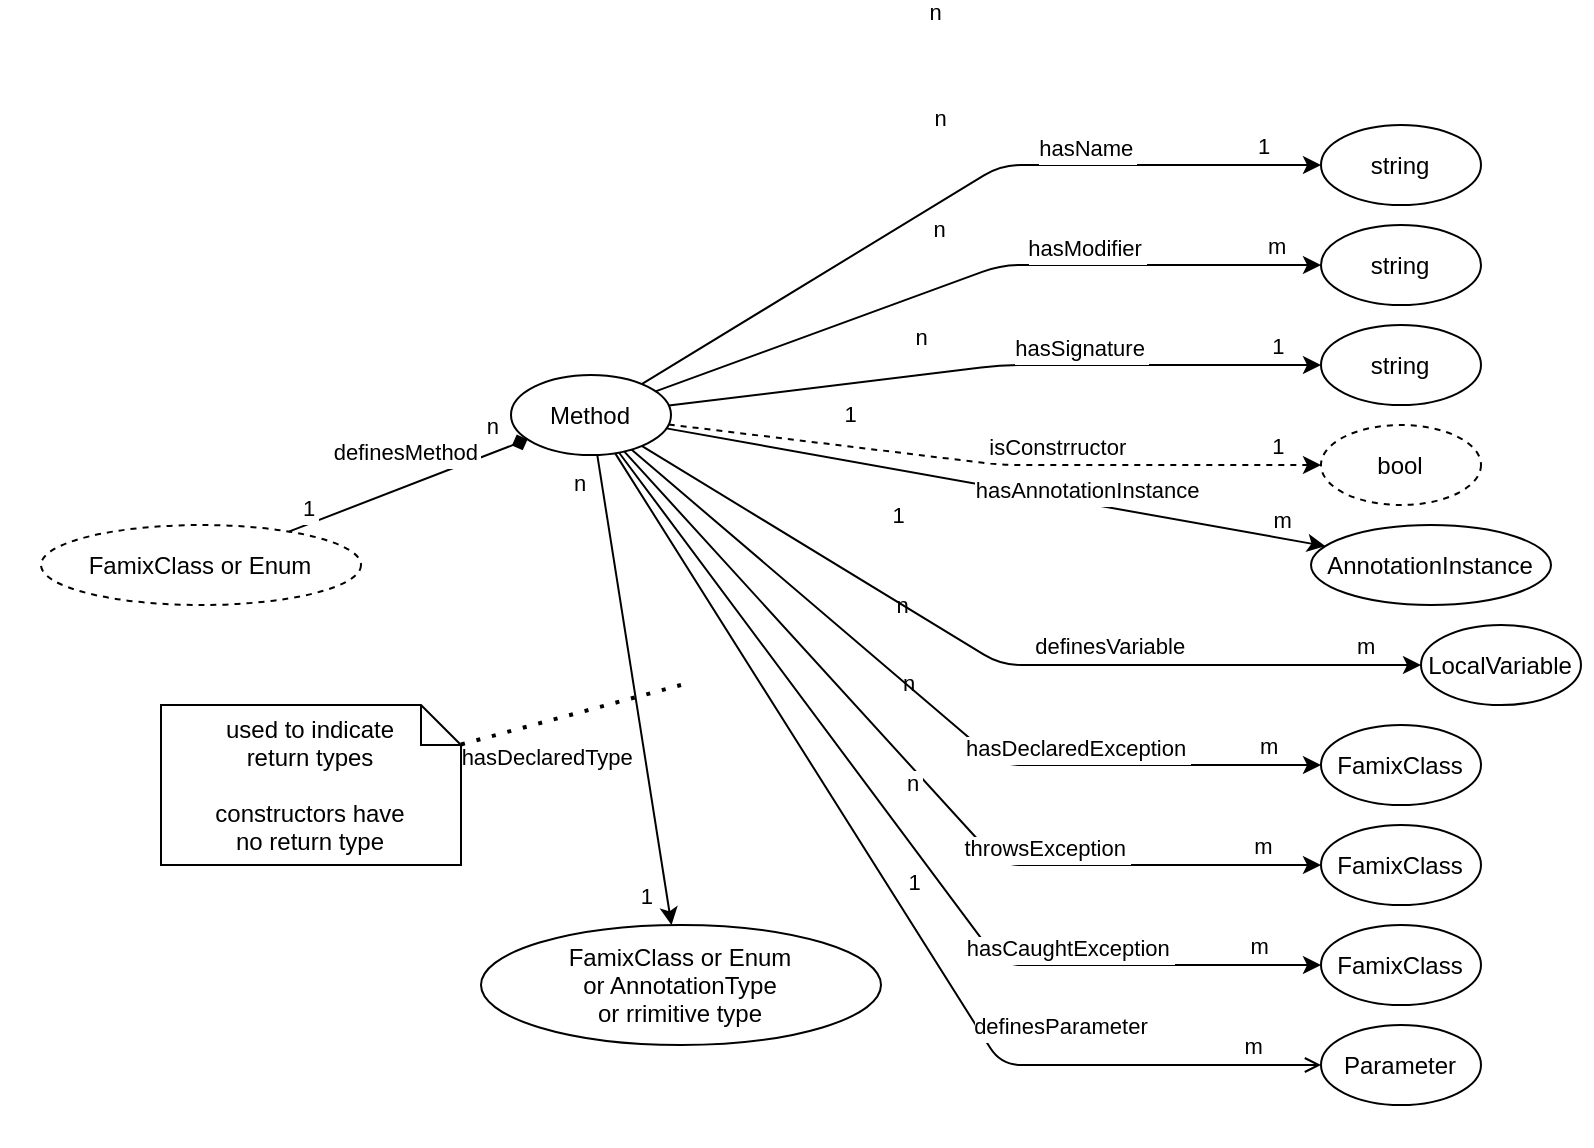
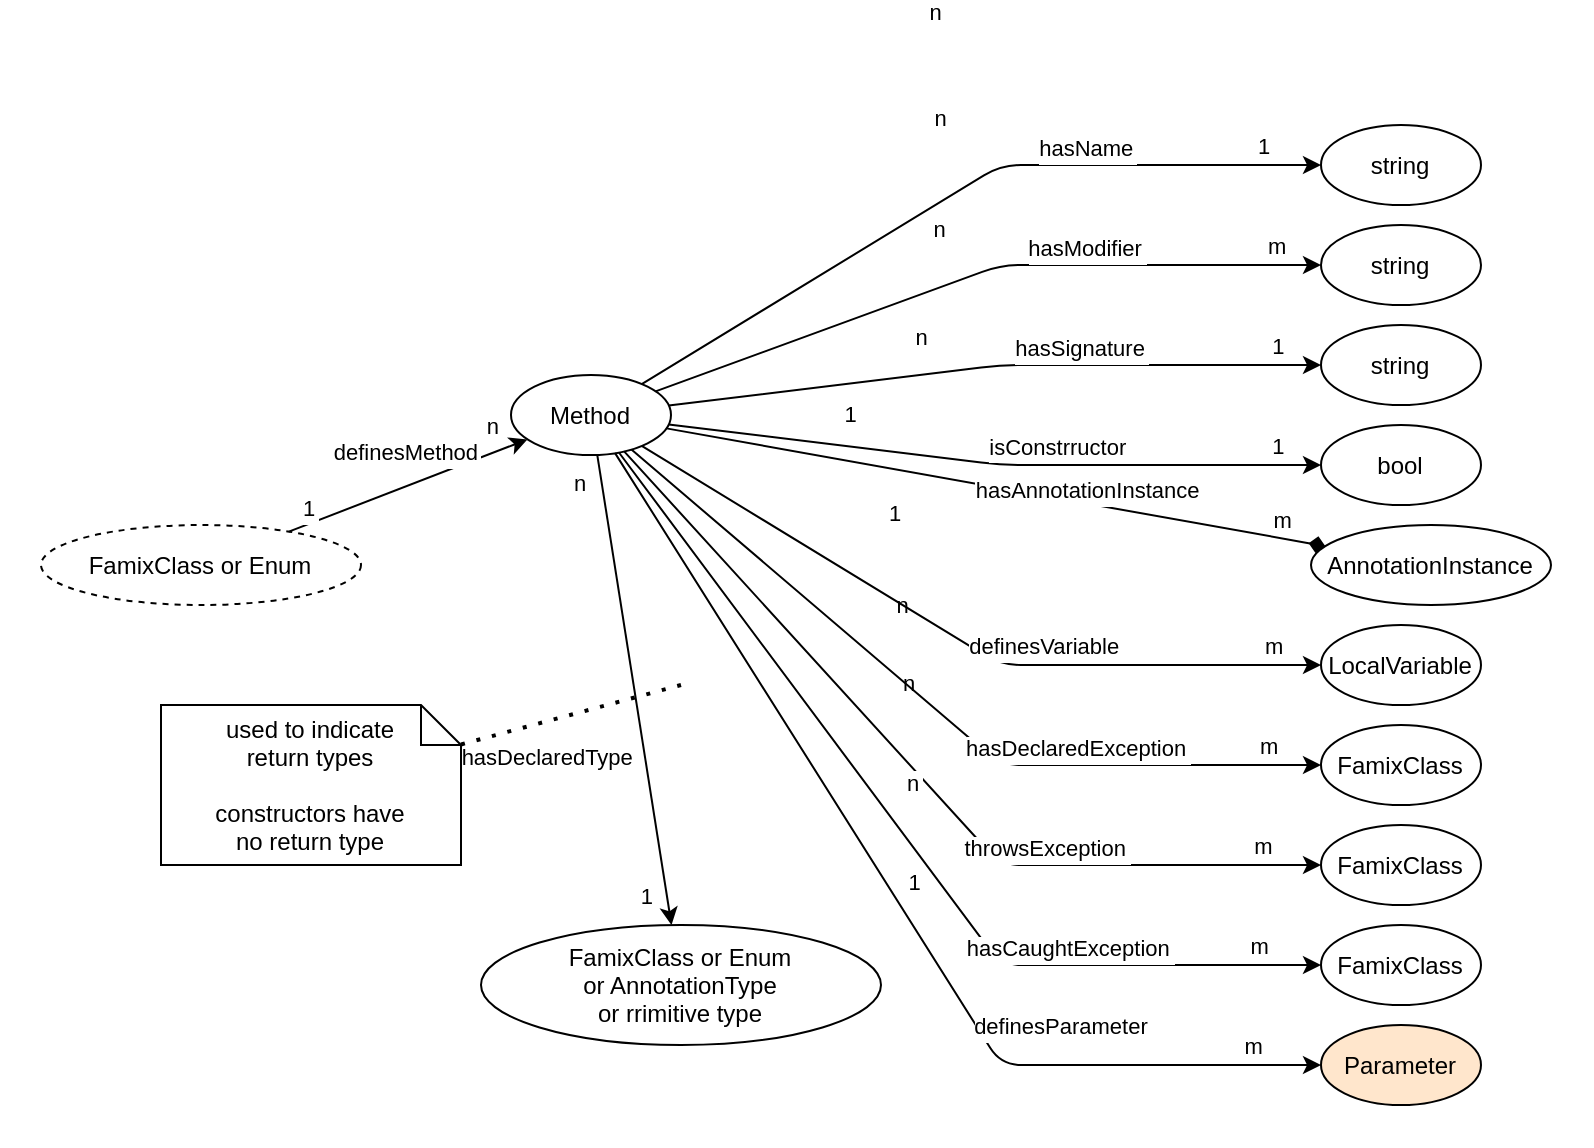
(512, 445) -> (513, 445)
(982, 463) -> (982, 463)
(1401, 465) -> (1401, 465)
(1309, 543) -> (1308, 543)
(1501, 665) -> (1401, 665)
(1309, 1065) -> (1306, 1065)
(1401, 1065) -> (1401, 1065)
